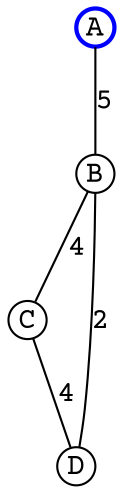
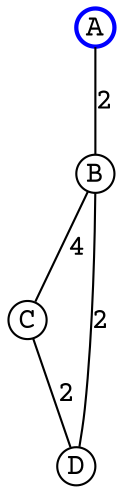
(105, 101) -> (105, 101)
(67, 393) -> (67, 393)
